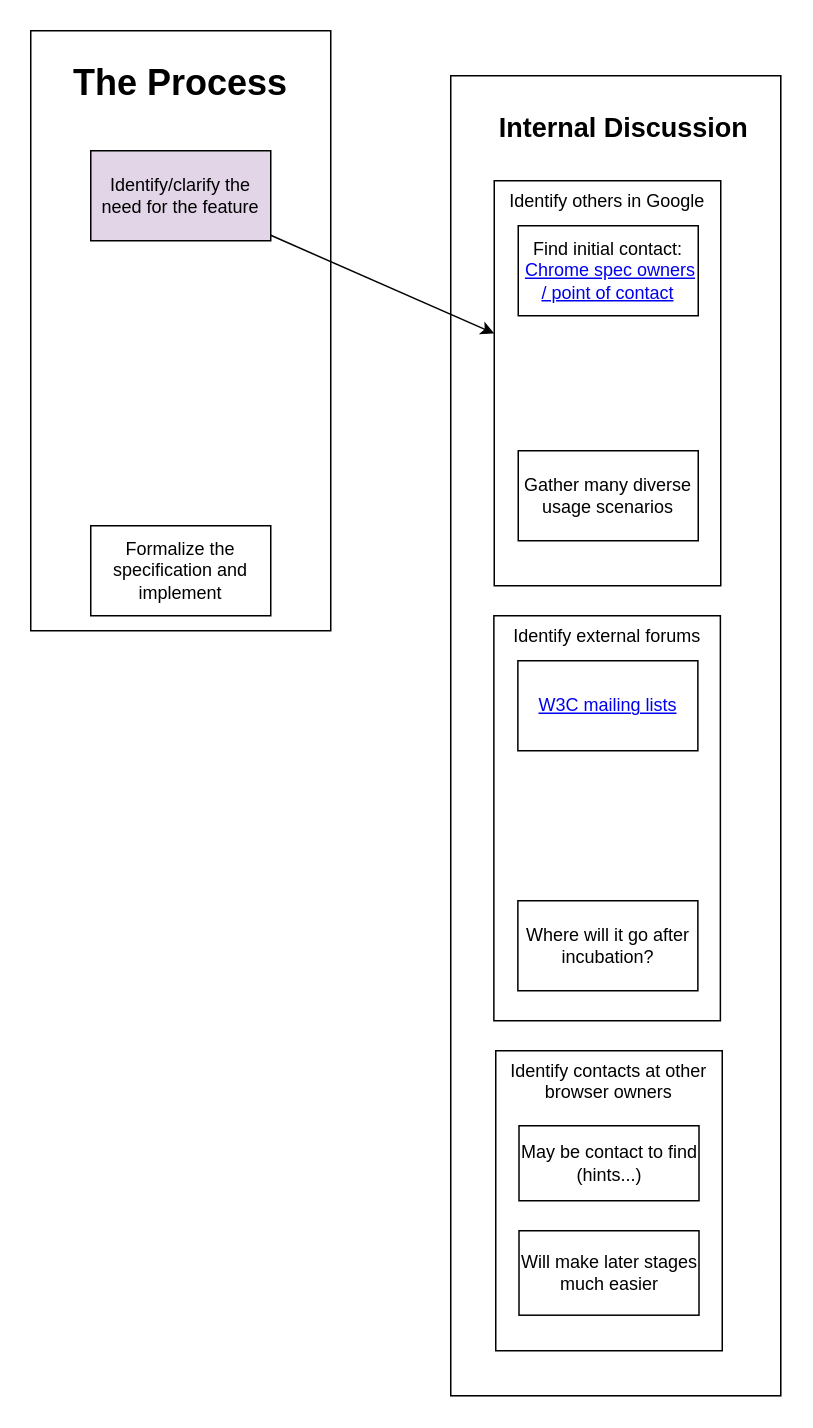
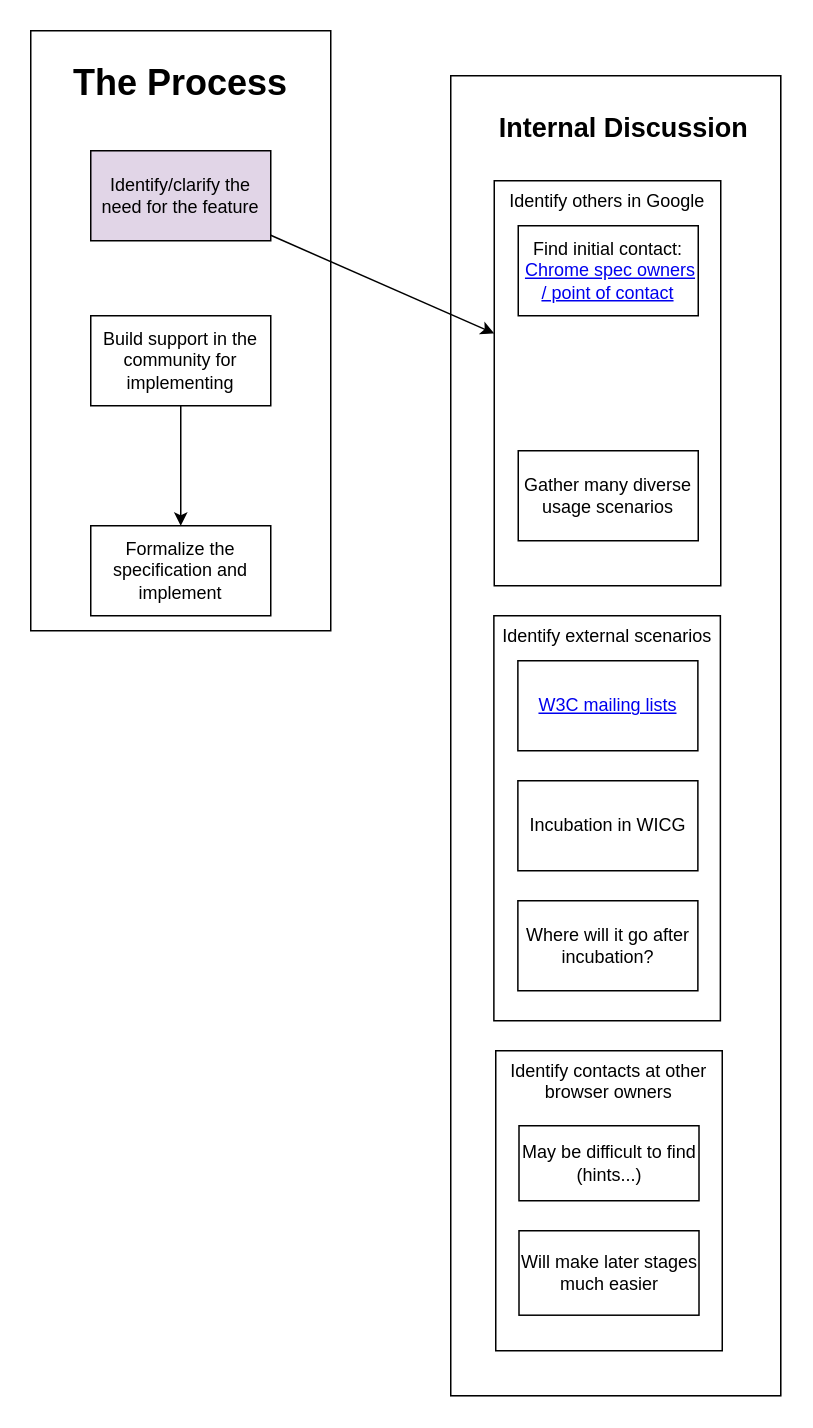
none -> (181, 361)
none -> (181, 461)
(608, 637) -> (608, 648)
none -> (608, 826)
(610, 1163) -> (610, 1163)
